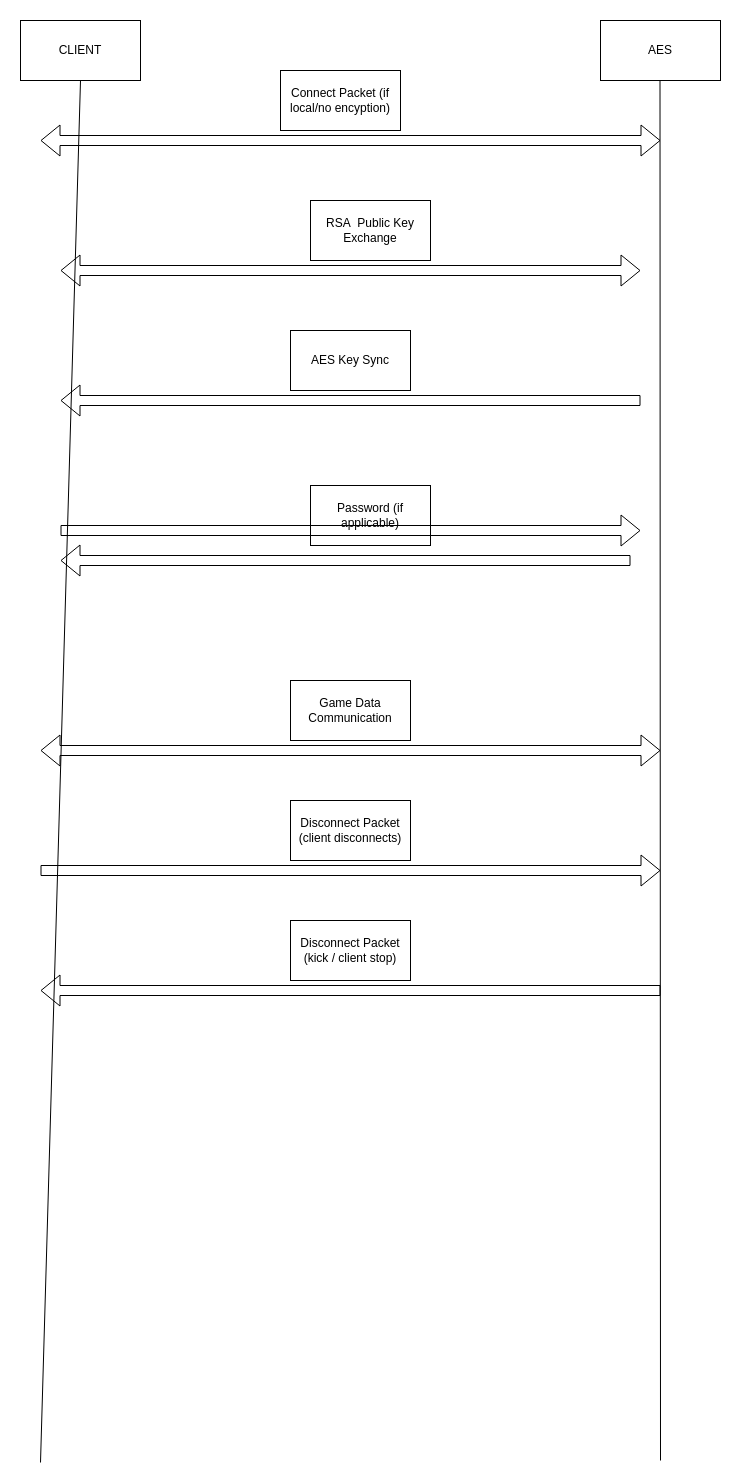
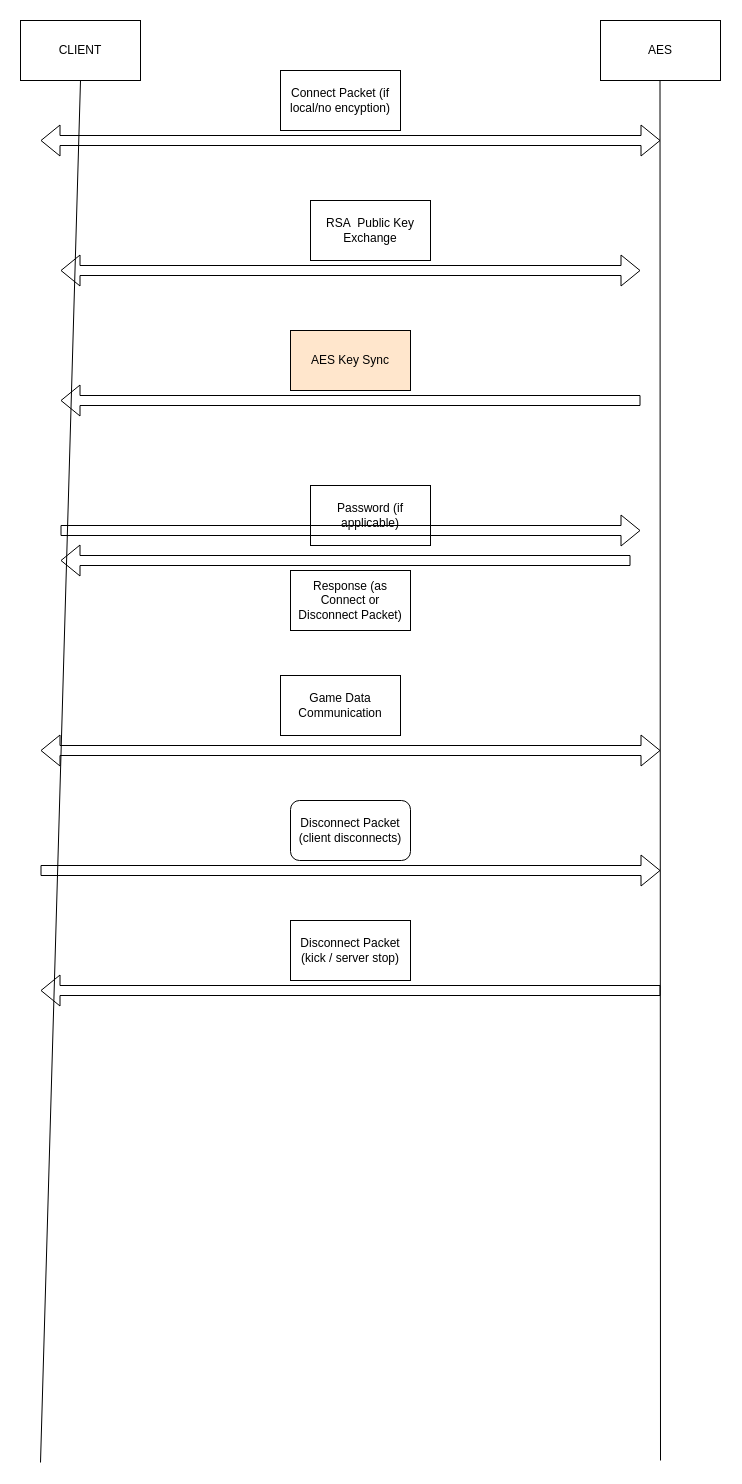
(351, 361) -> (351, 361)
none -> (351, 601)
(351, 711) -> (341, 706)
(351, 831) -> (351, 831)
(351, 951) -> (351, 951)
